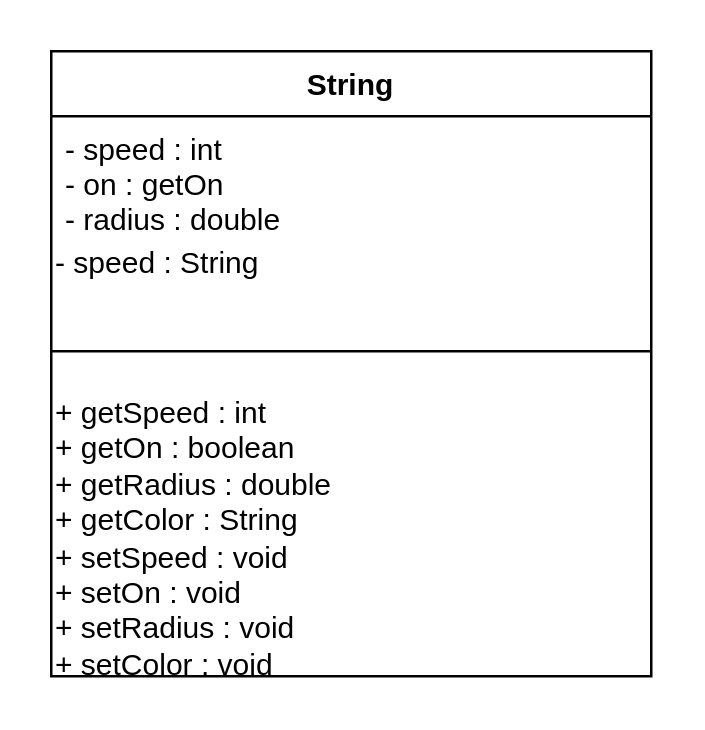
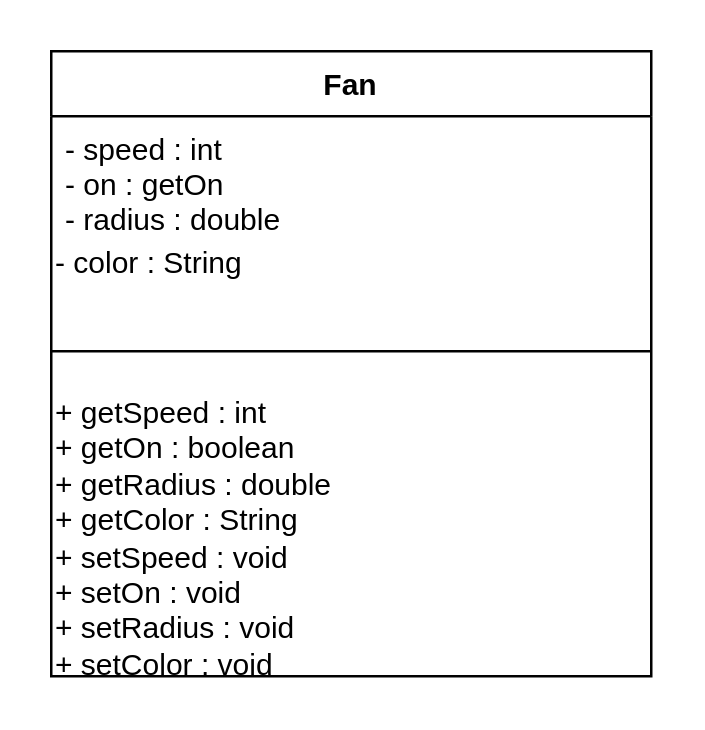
(350, 85) -> (350, 85)
(171, 264) -> (167, 264)
